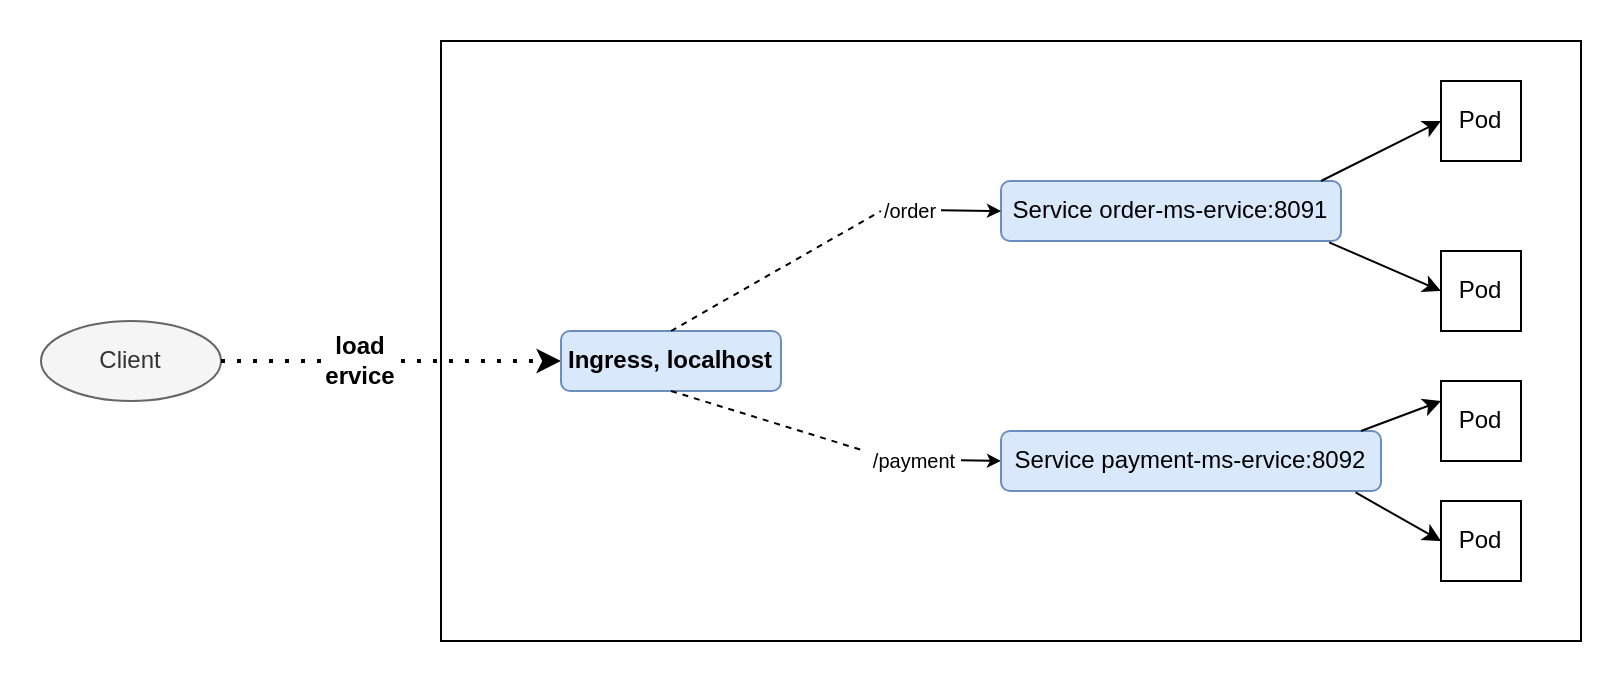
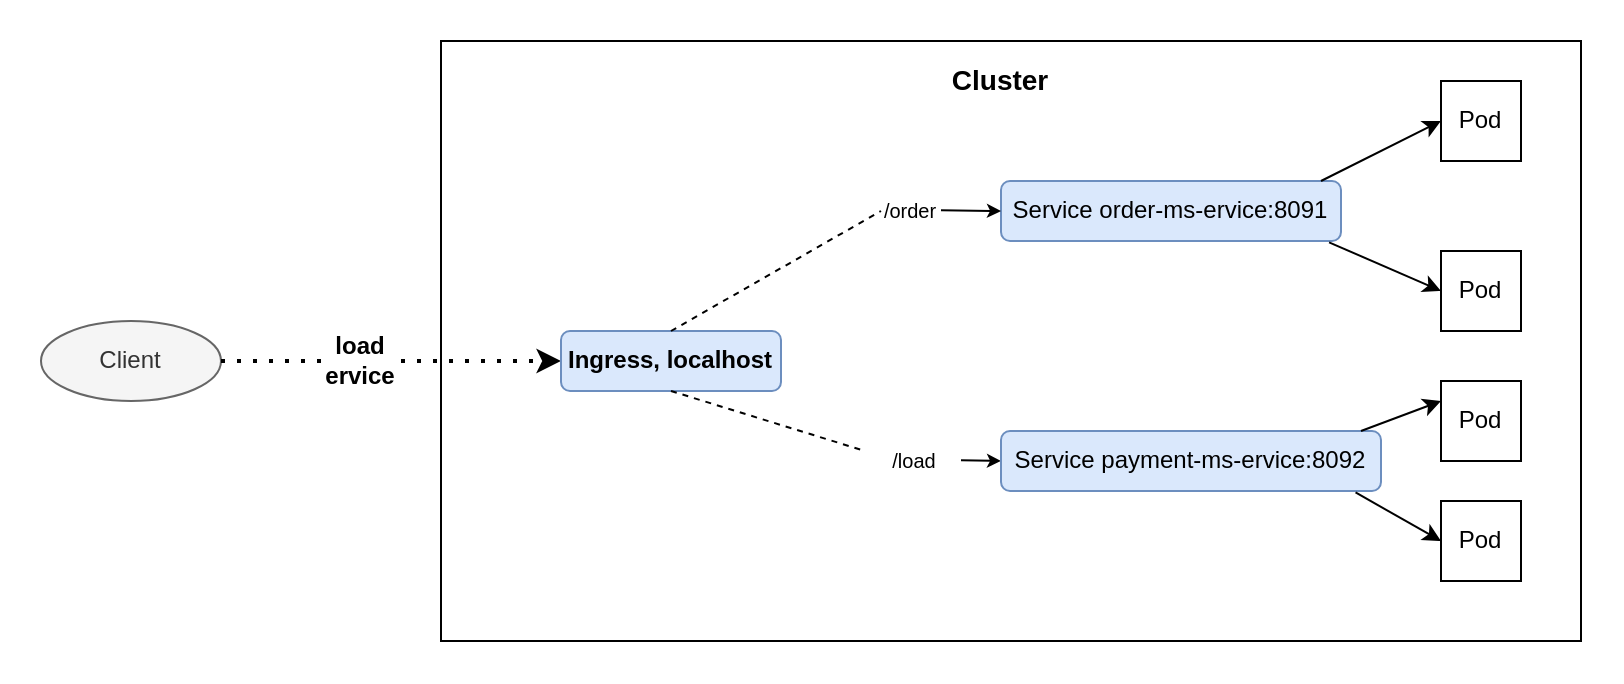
none -> (1001, 81)
(915, 461) -> (915, 461)
